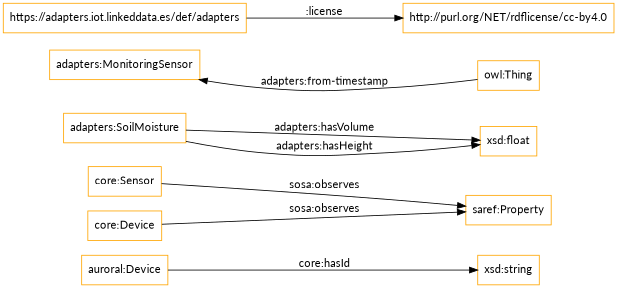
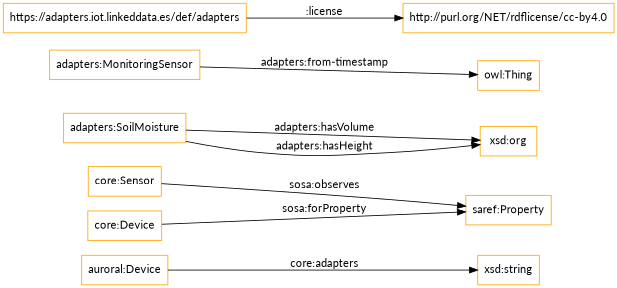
(342, 90) -> (335, 71)
(509, 141) -> (509, 141)
(325, 209) -> (325, 209)
(325, 264) -> (325, 264)
